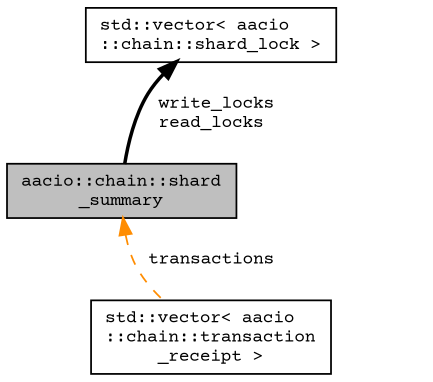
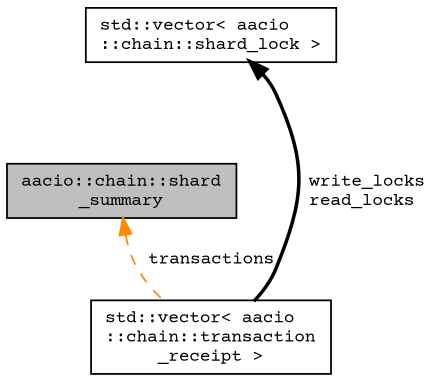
(137, 116) -> (298, 189)
